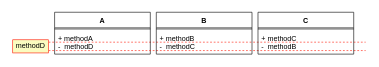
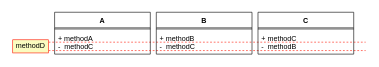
(75, 38) -> (75, 38)
